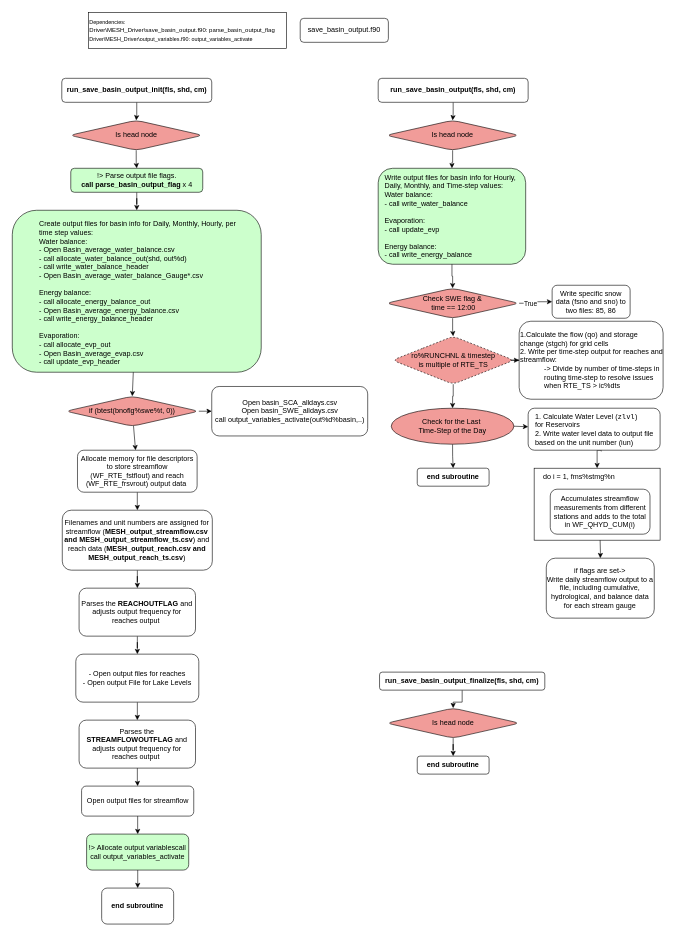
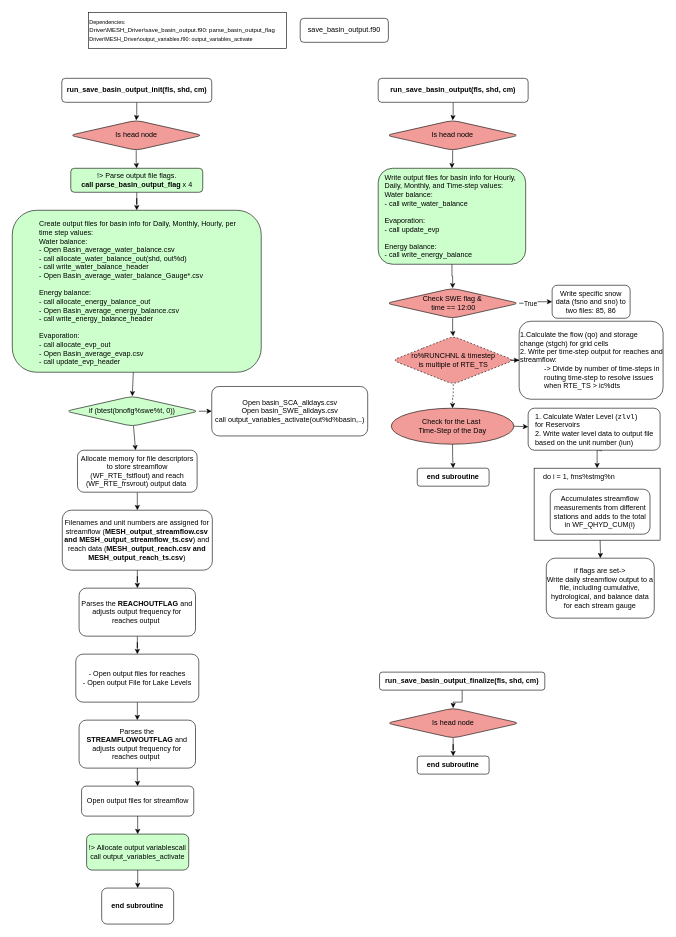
(453, 394) -> (453, 394)
(132, 411) -> (132, 411)
